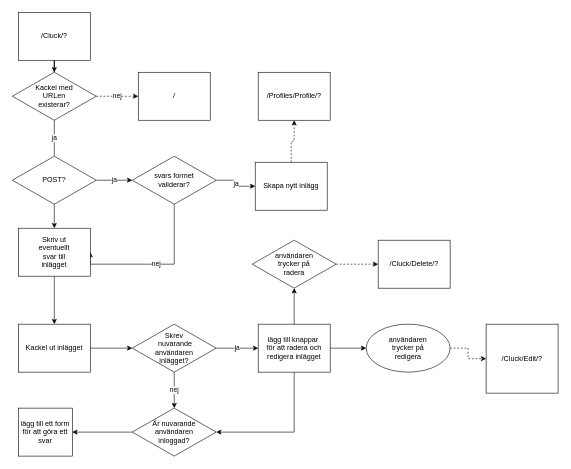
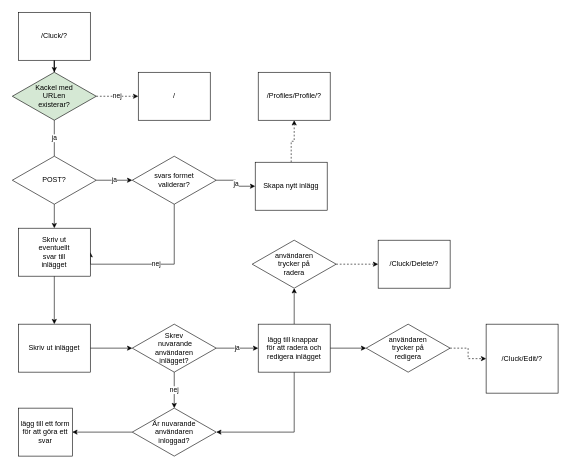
(54, 96) -> (54, 96)
(54, 348) -> (54, 348)
(408, 348) -> (408, 348)
